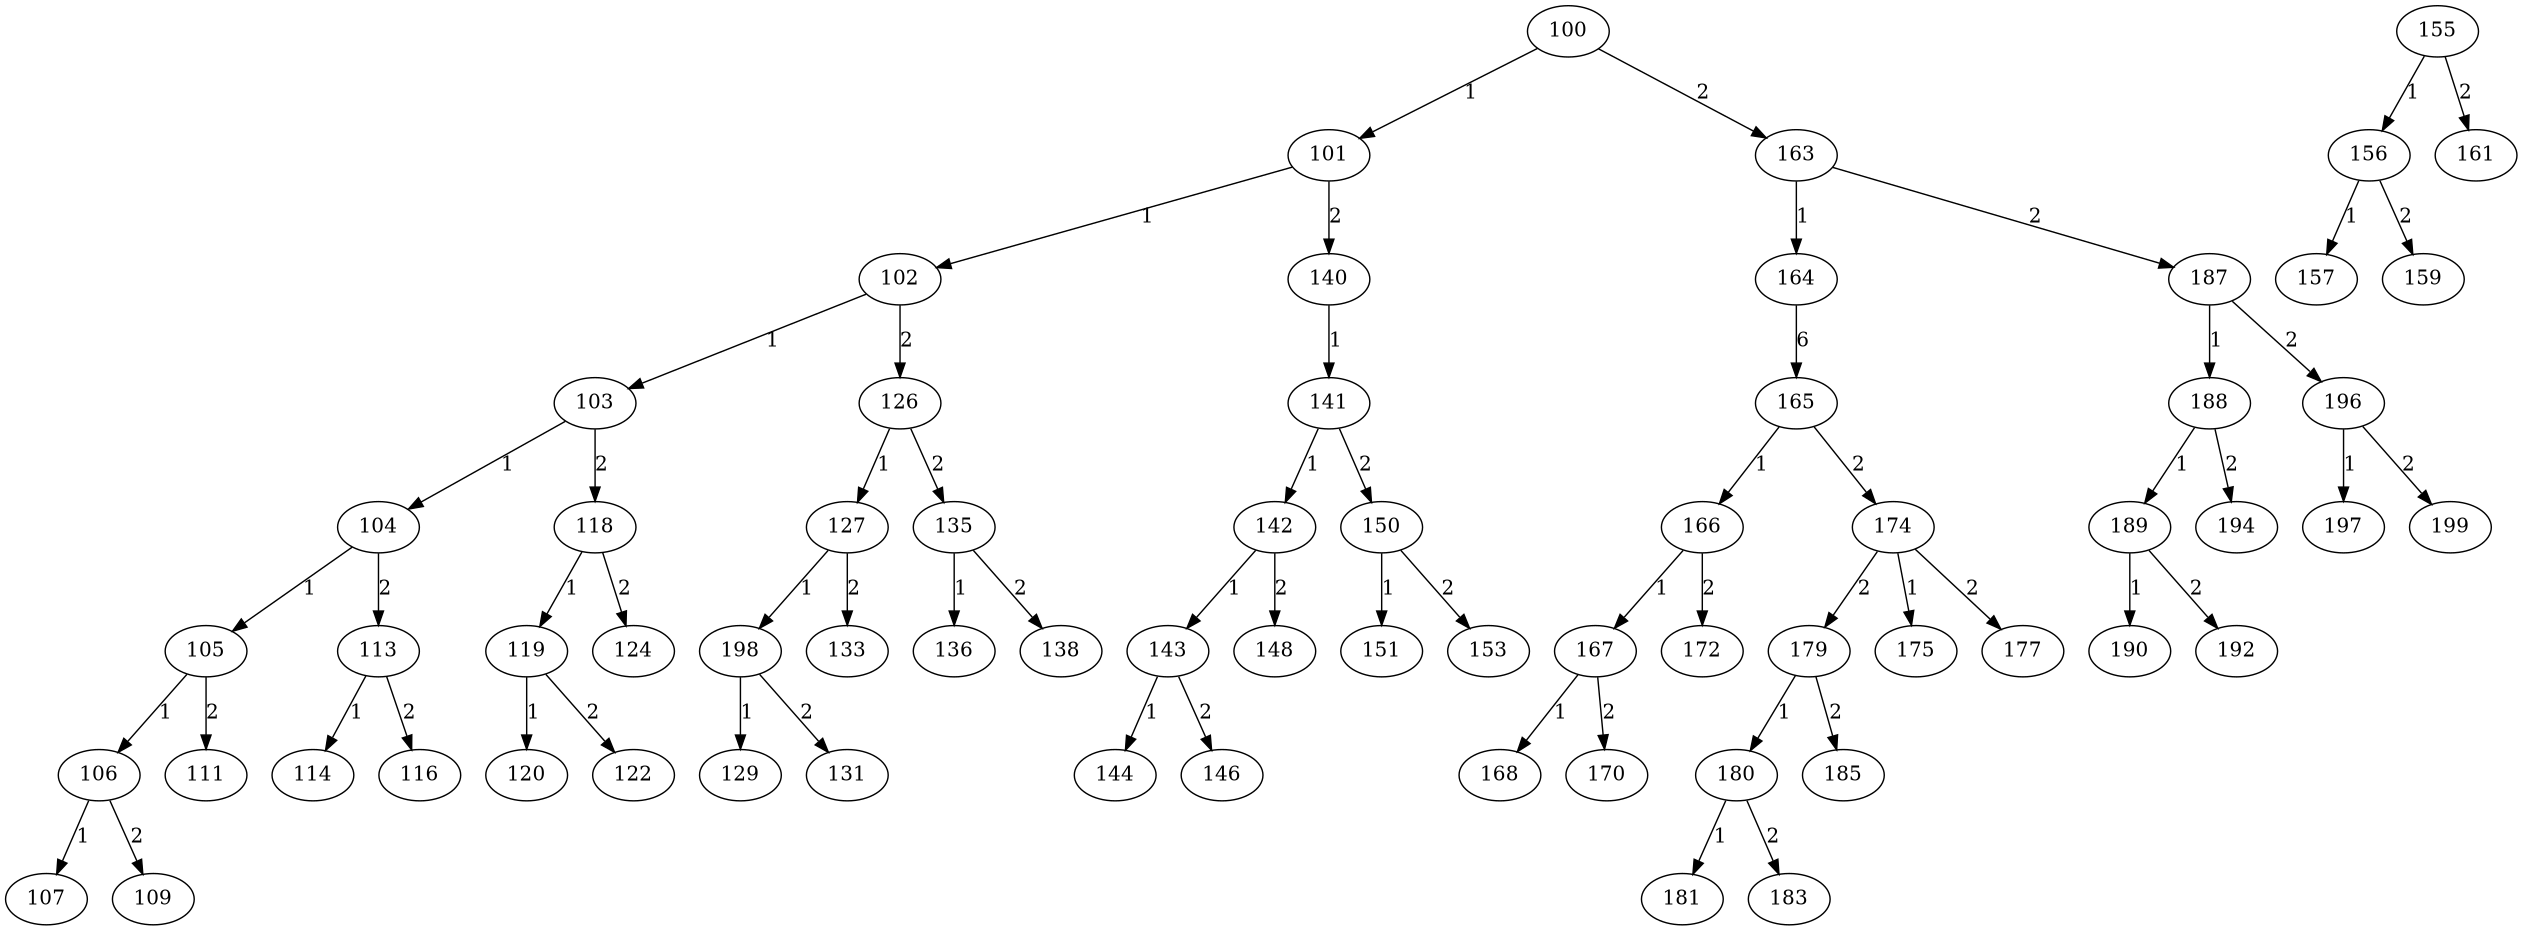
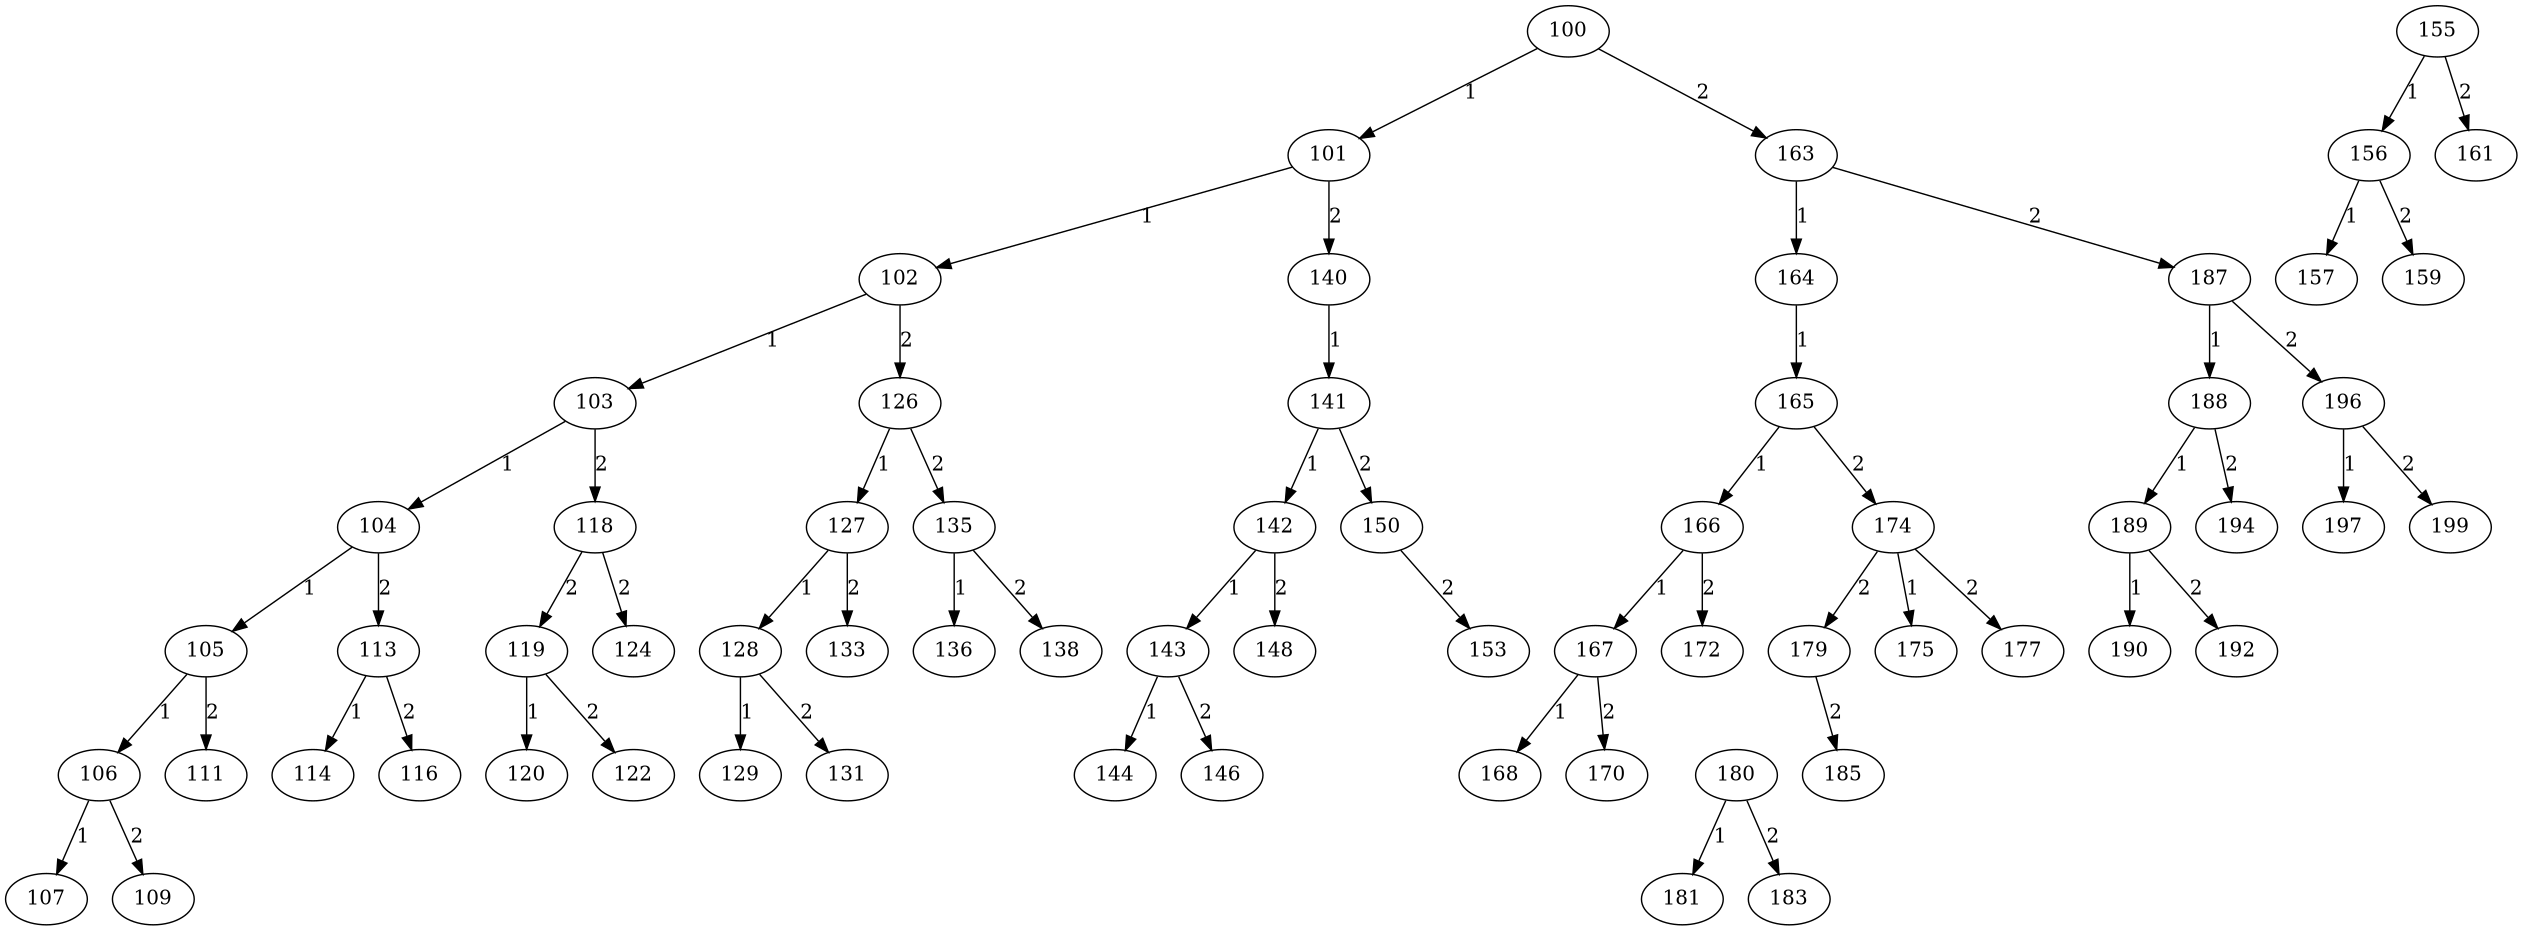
(1803, 341) -> (1803, 341)
(572, 589) -> (572, 589)
(740, 651) -> (740, 651)
(1382, 651) -> none
(1777, 707) -> none
